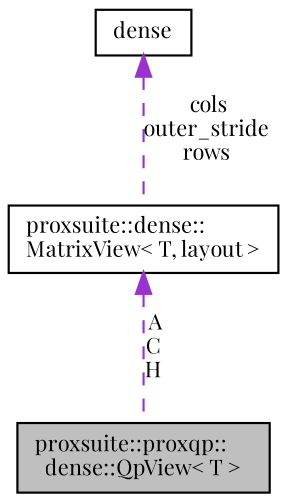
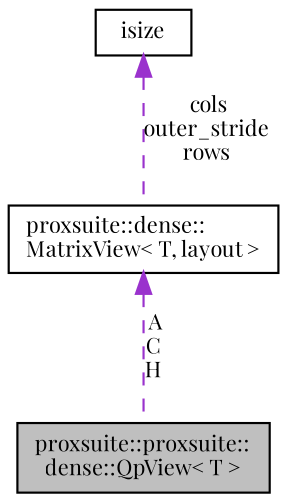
(144, 33) -> (144, 33)
(144, 458) -> (144, 458)
